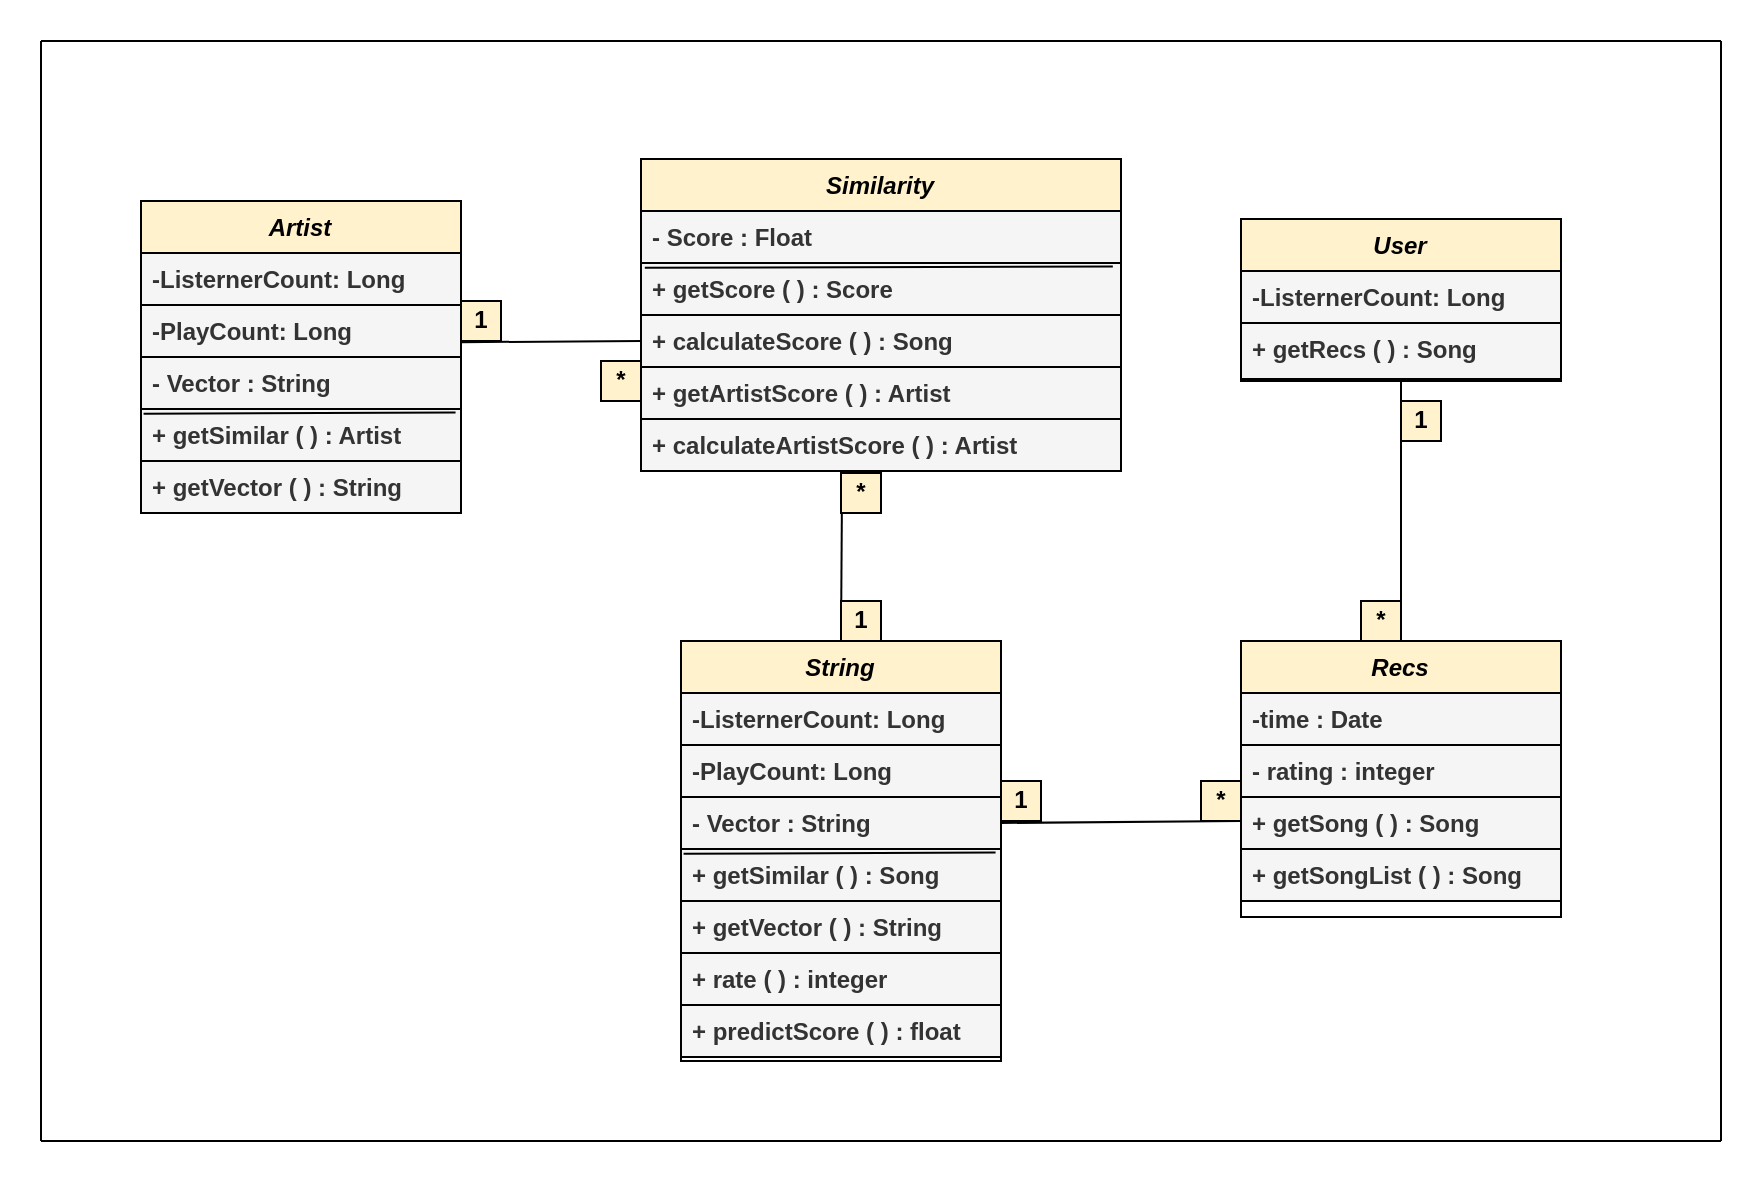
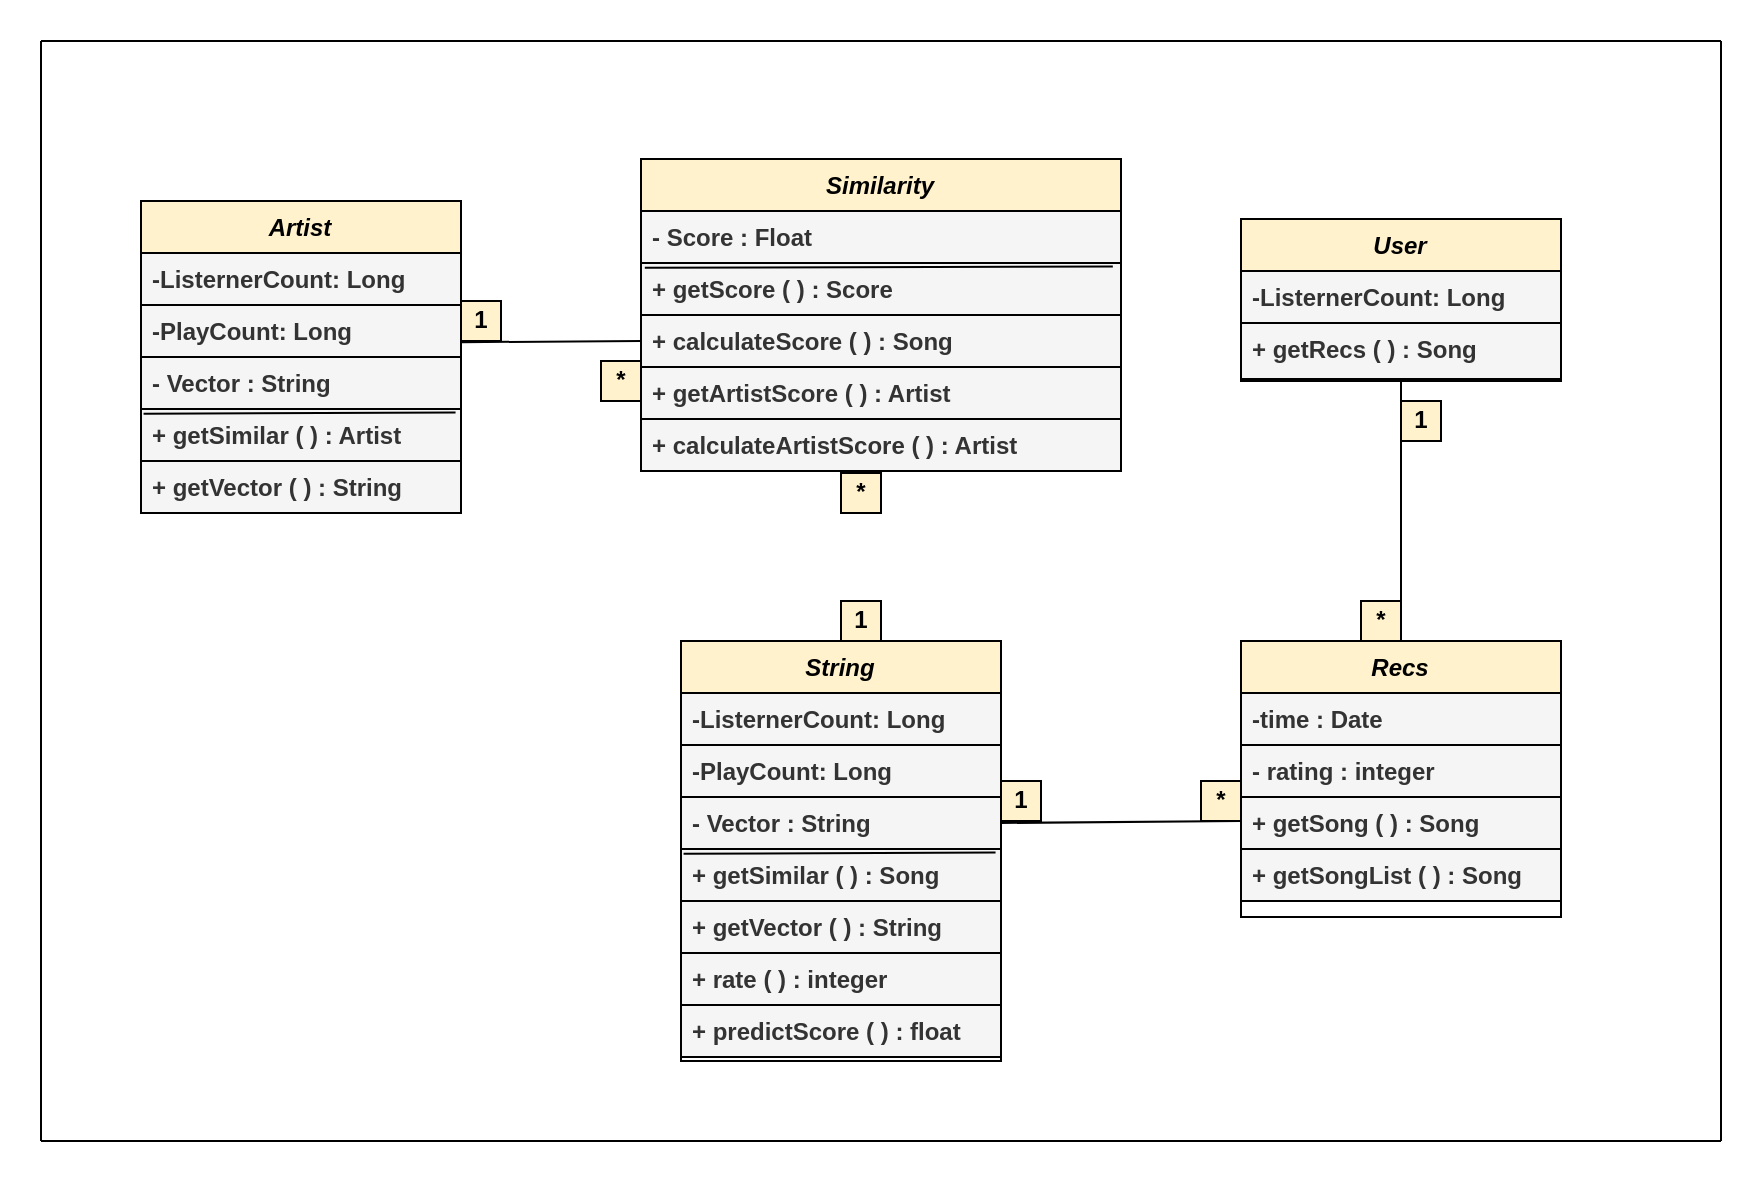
(842, 557) -> none
